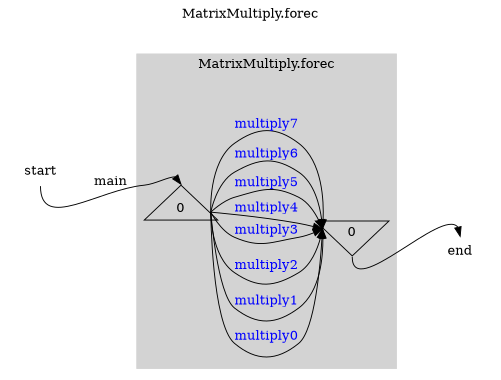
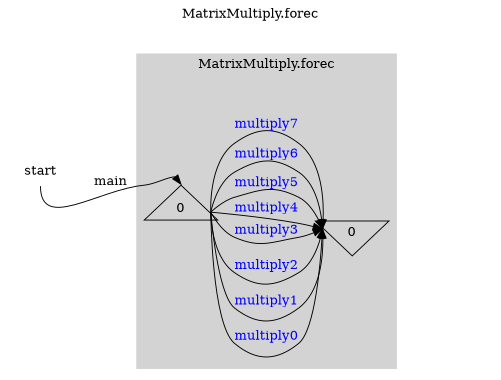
(460, 251) -> none
